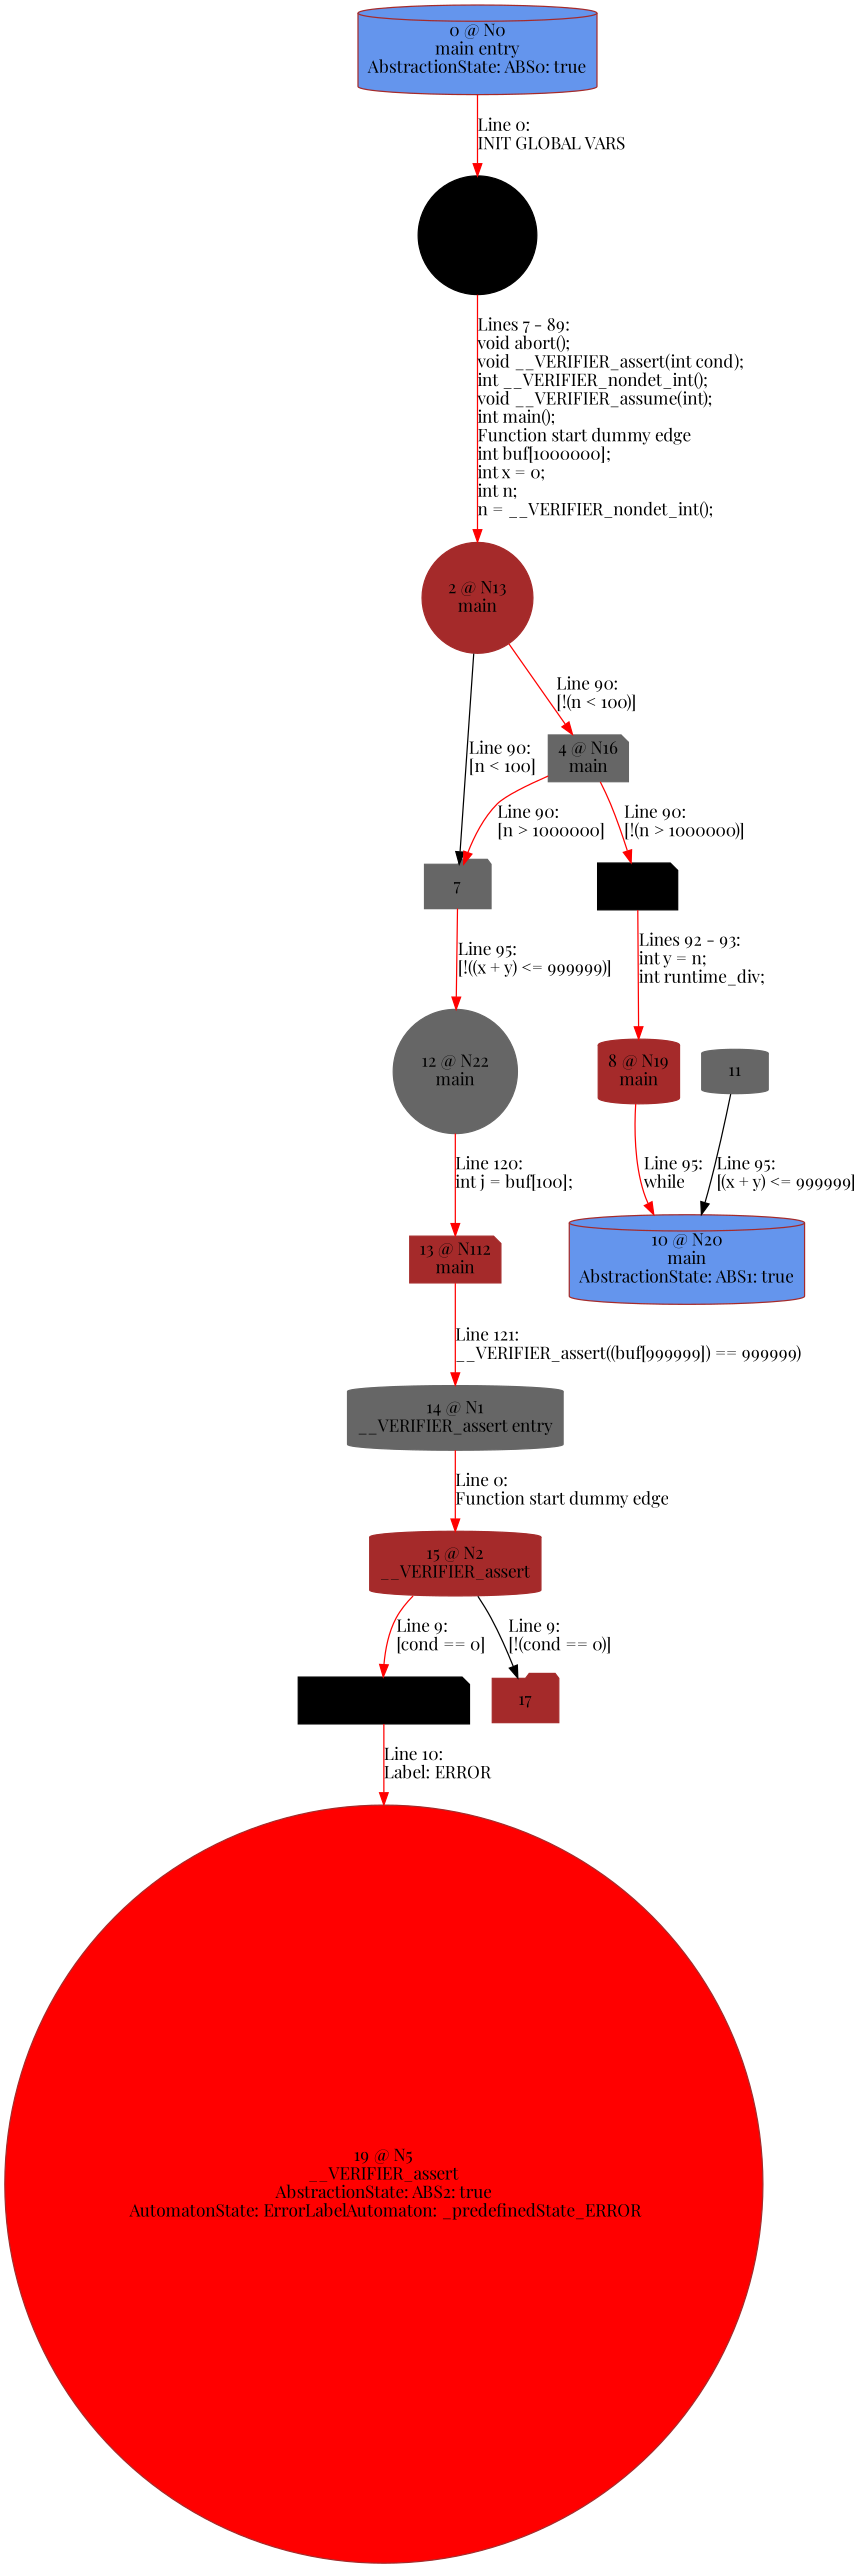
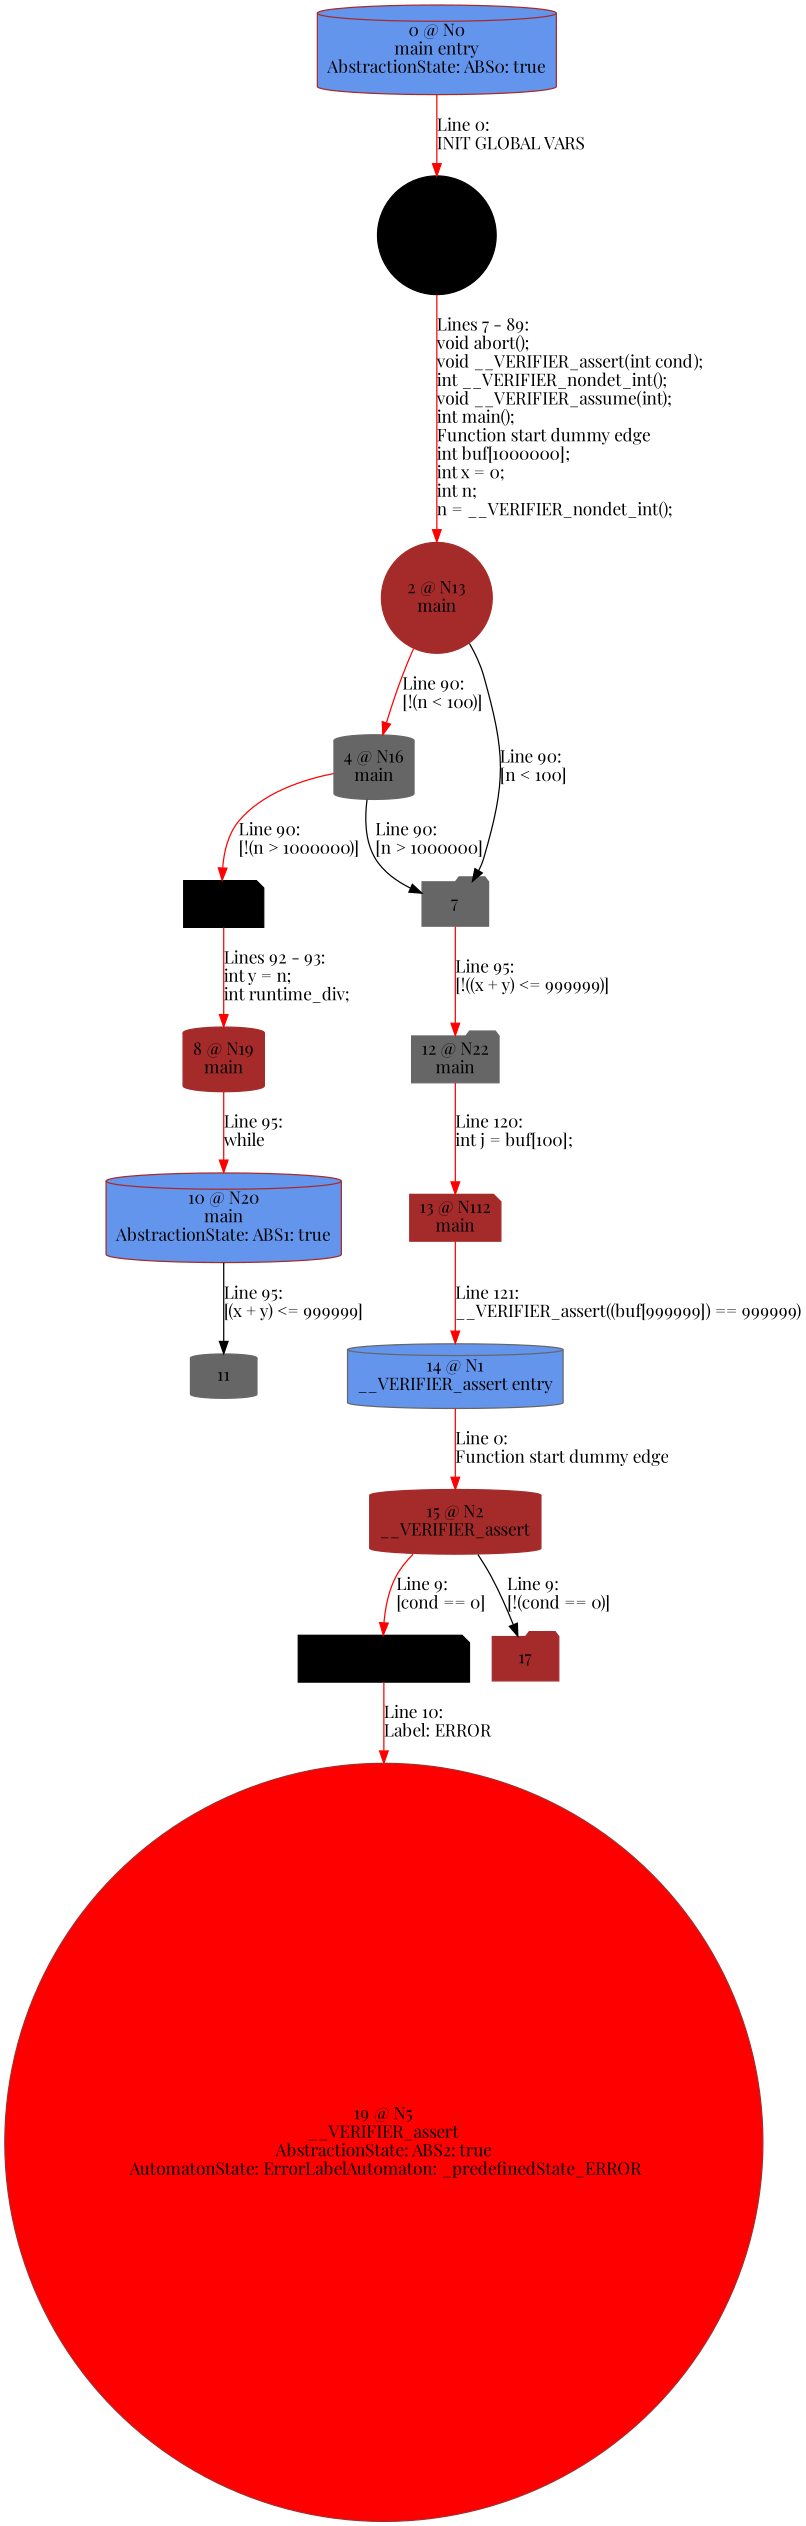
(588, 758) -> (374, 767)
(498, 803) -> (372, 852)
(455, 1071) -> (455, 1059)
(719, 1148) -> (224, 1302)
(455, 1418) -> (455, 1376)
